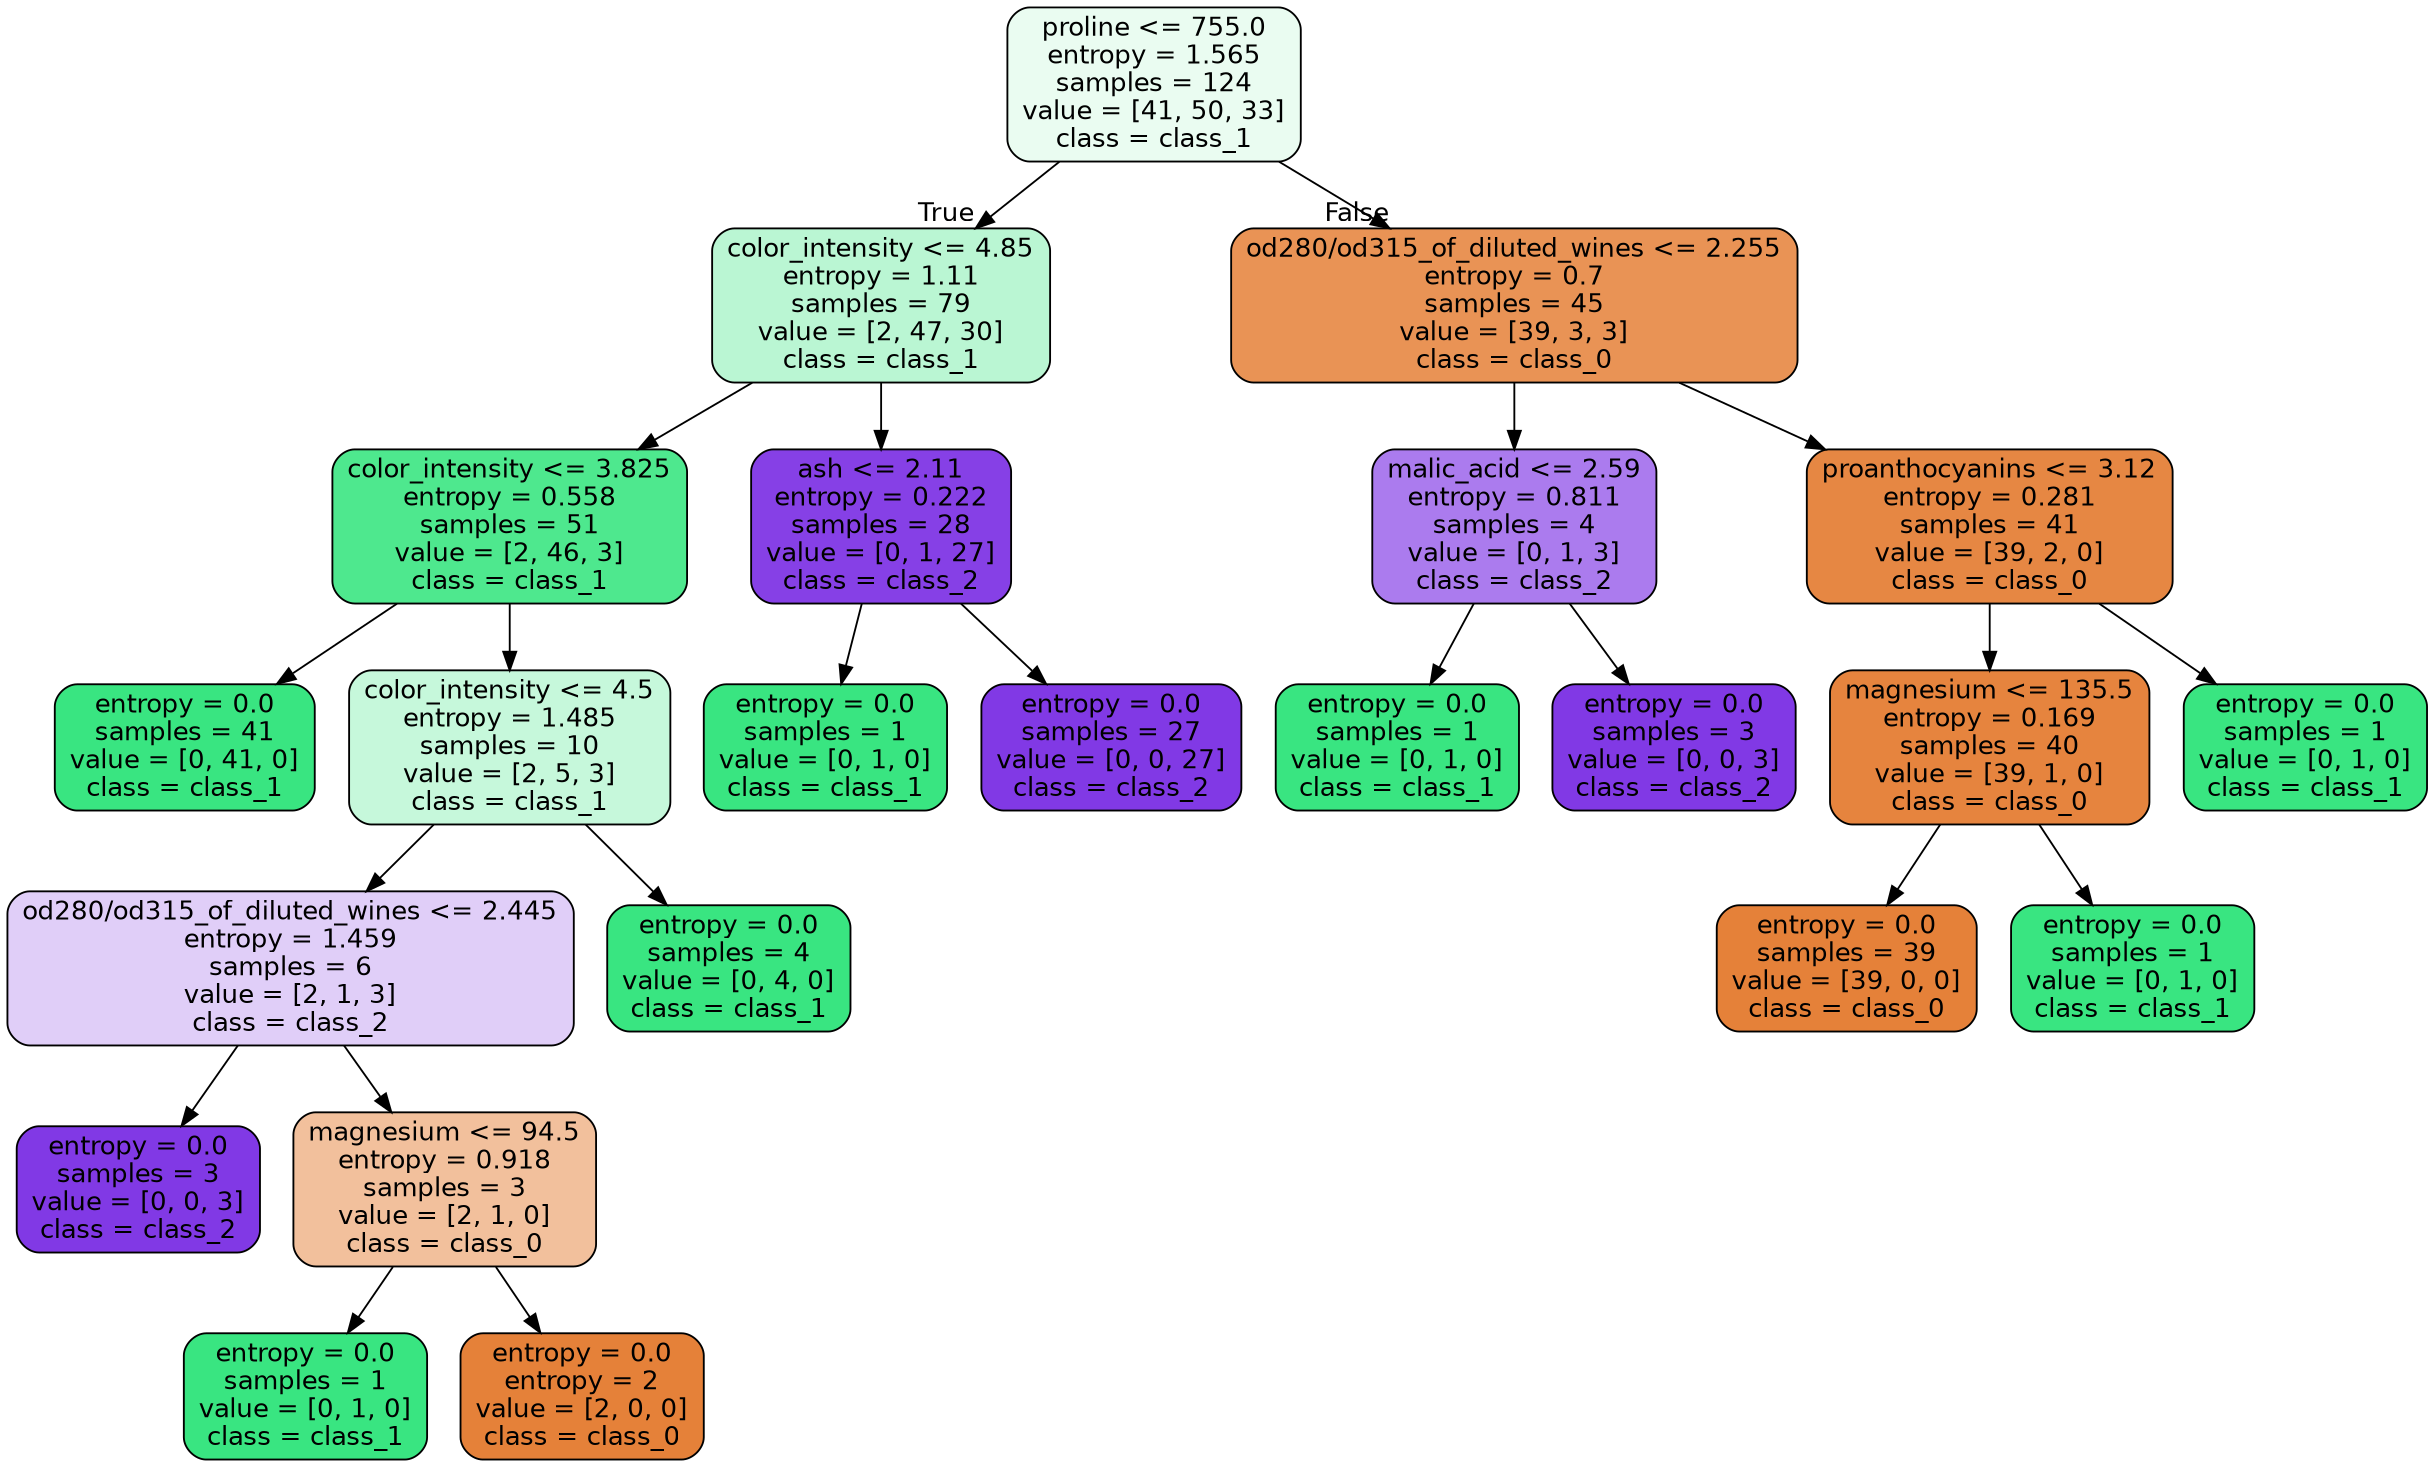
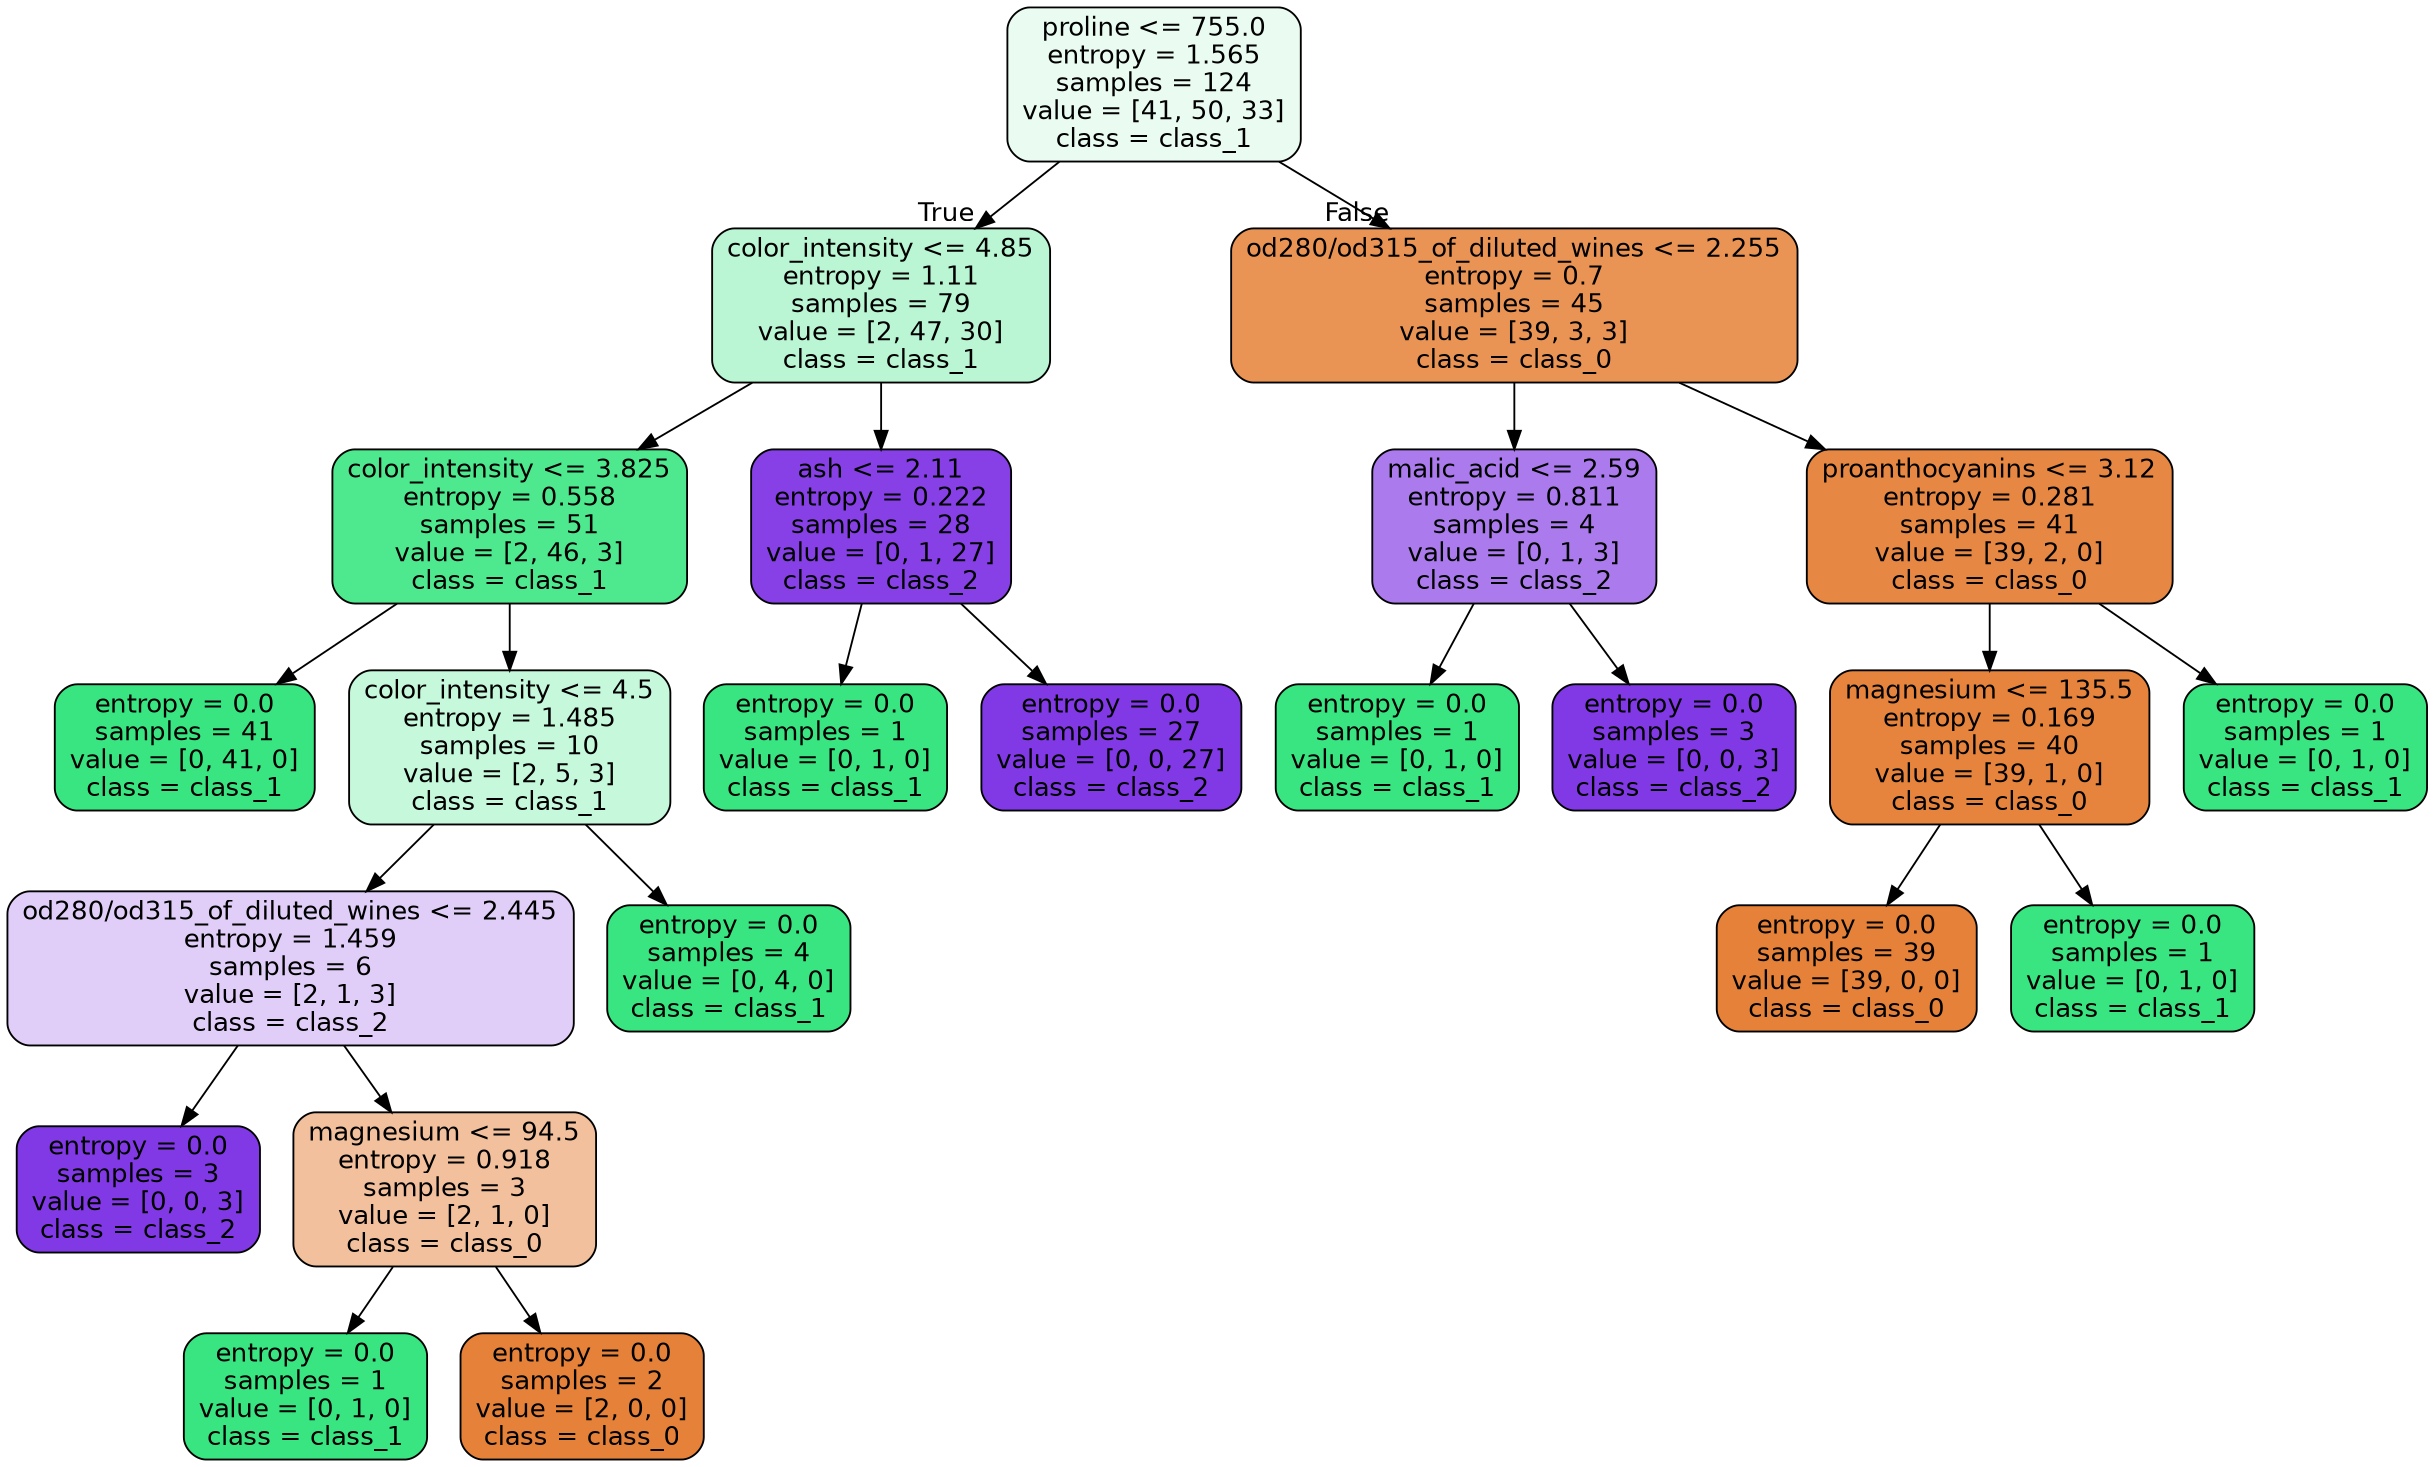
(582, 1396) -> (582, 1396)
